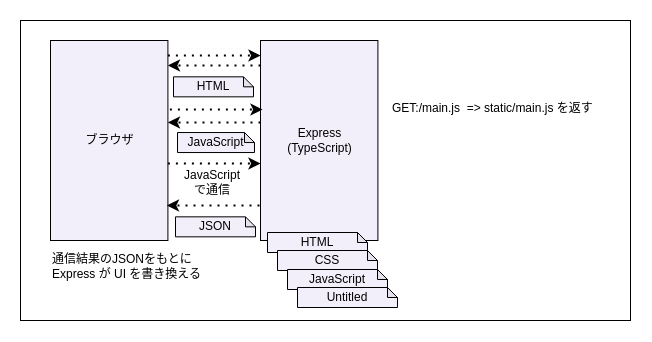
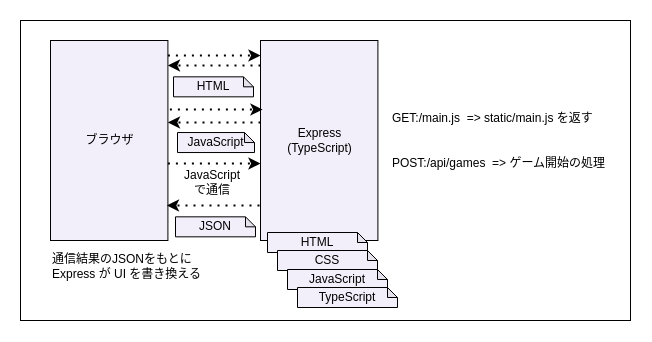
(501, 109) -> (501, 119)
none -> (501, 164)
(348, 298) -> (348, 298)
